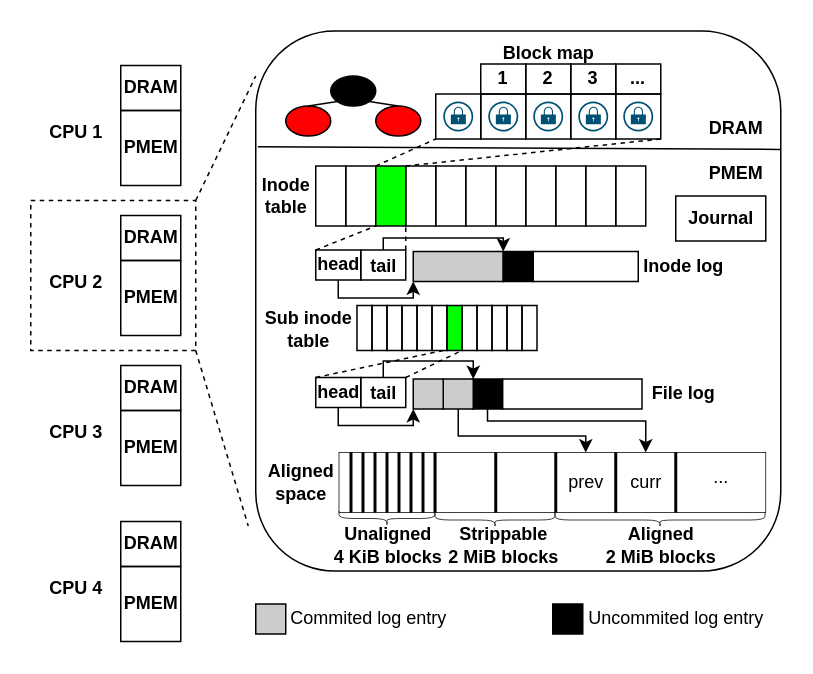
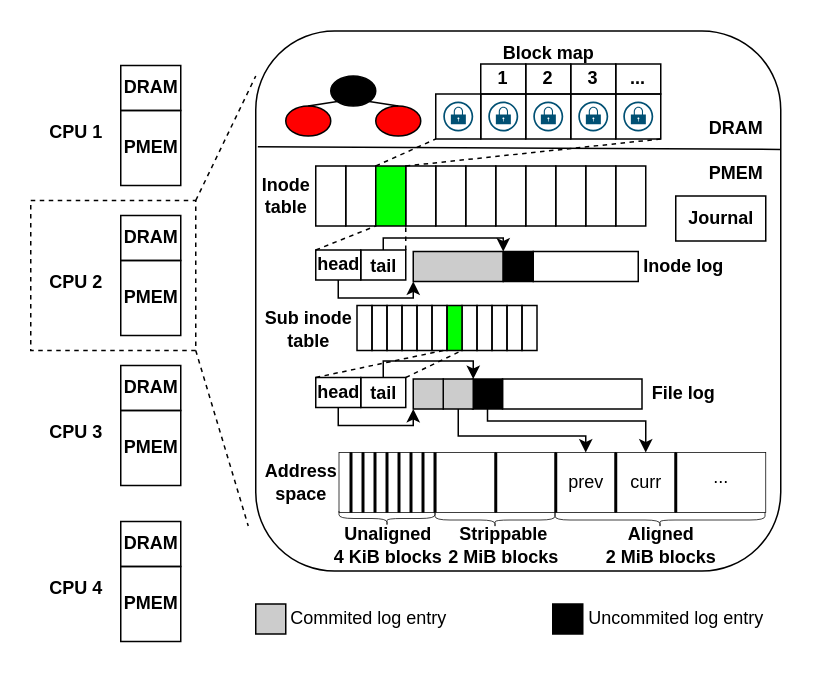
(302, 482) -> (302, 482)
